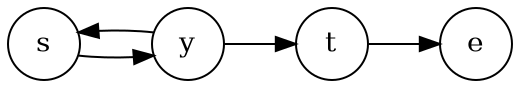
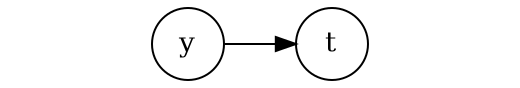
(44, 44) -> none
(476, 44) -> none
